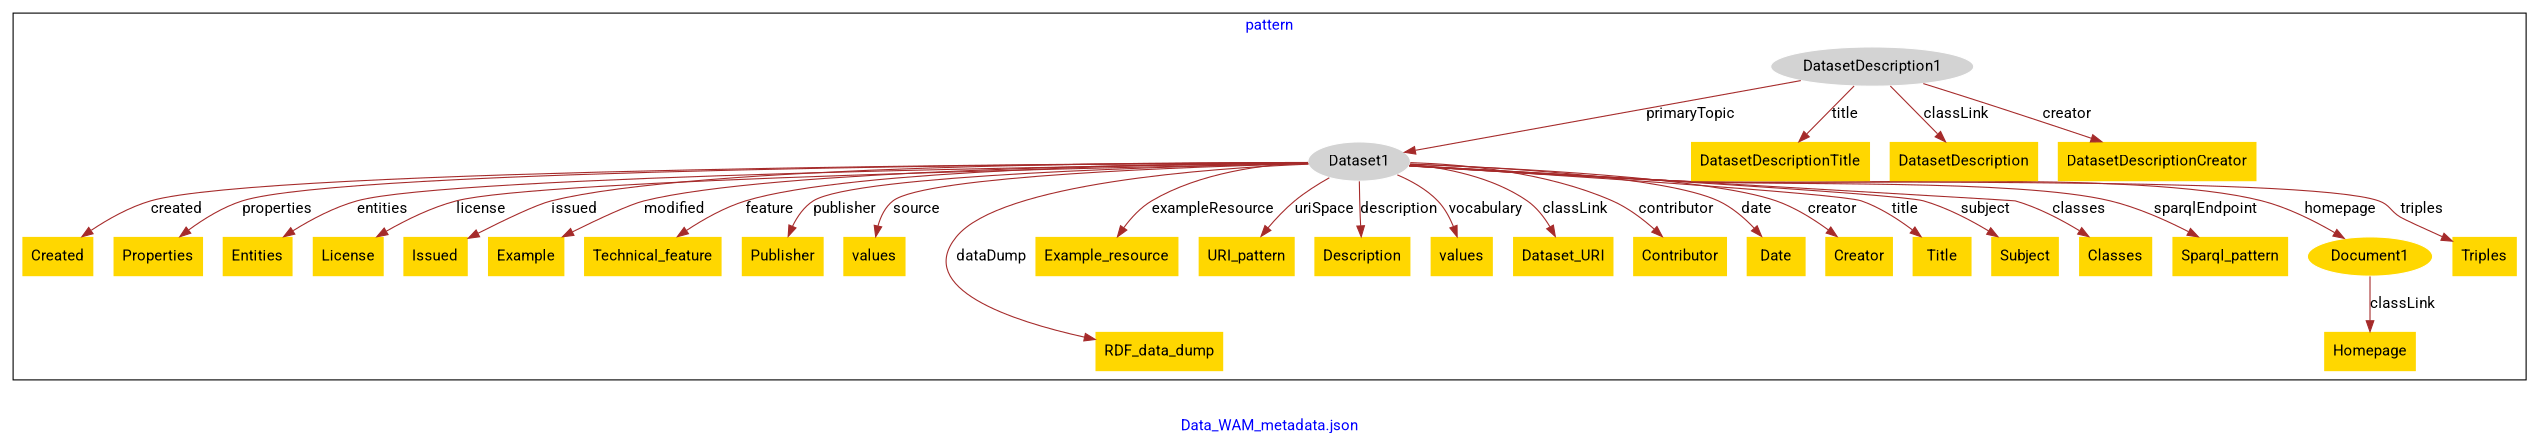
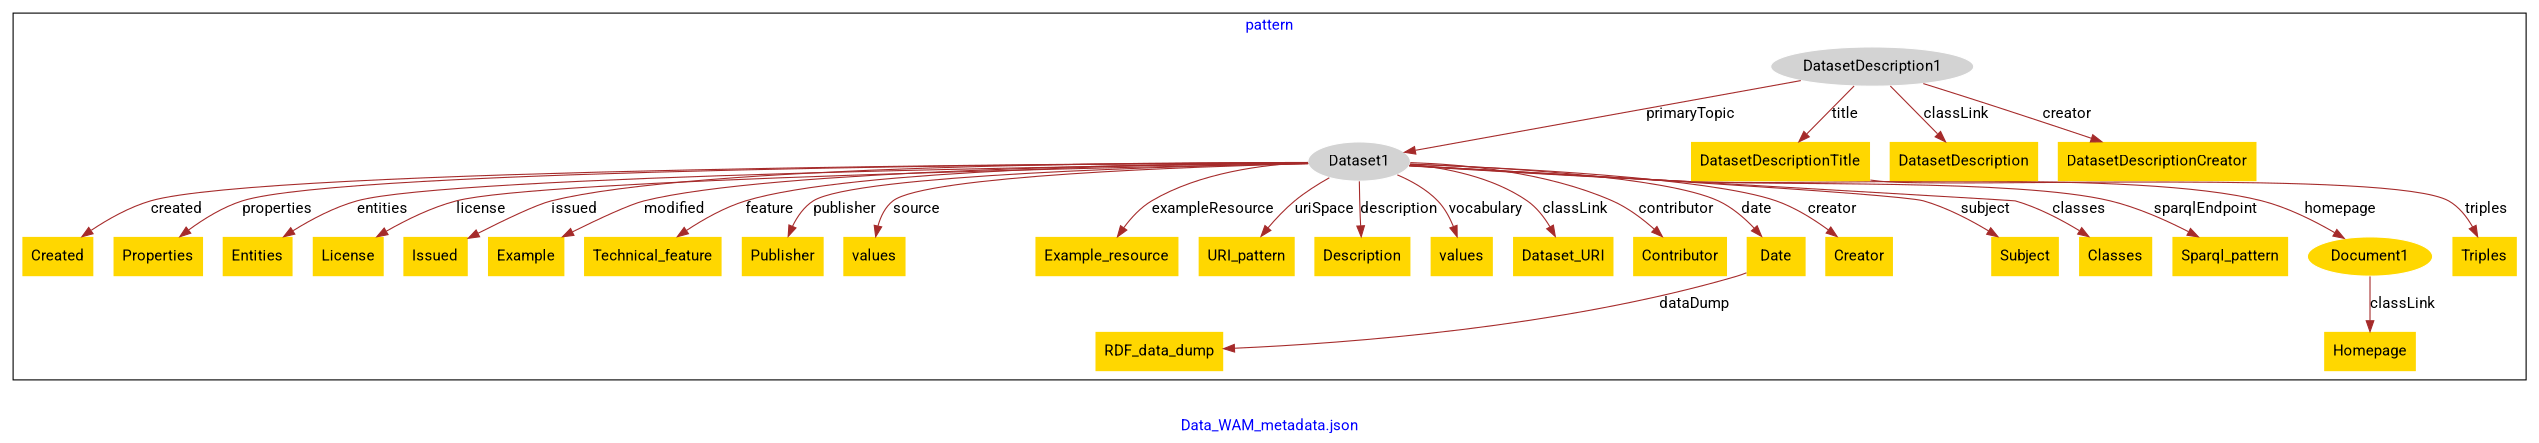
(1931, 182) -> (2193, 182)
(1033, 199) -> (1493, 325)
(1942, 257) -> none
